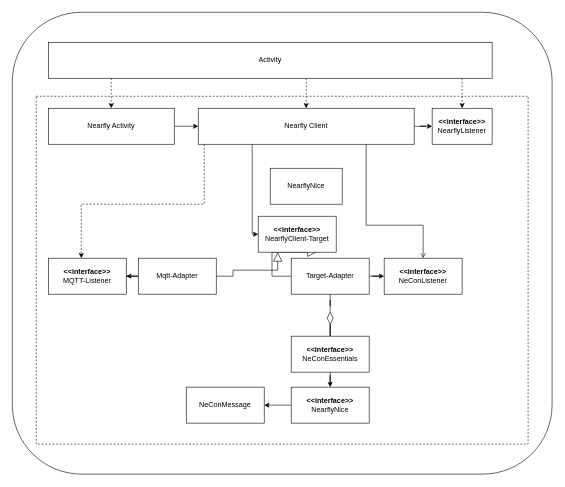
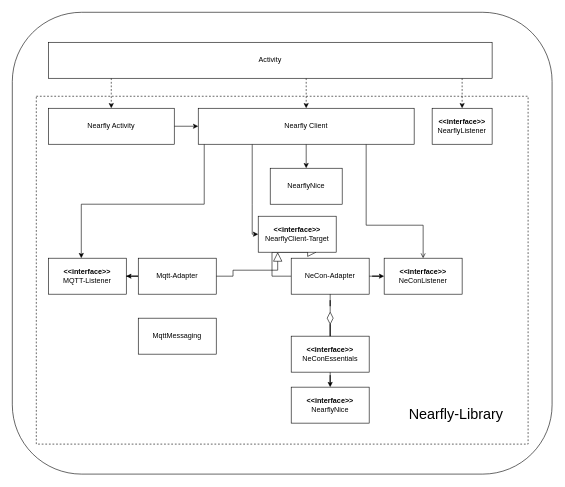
(423, 126) -> (306, 162)
(148, 204) -> (148, 204)
(330, 276) -> (330, 276)
none -> (177, 336)
(225, 405) -> none
(269, 405) -> none
none -> (456, 414)
